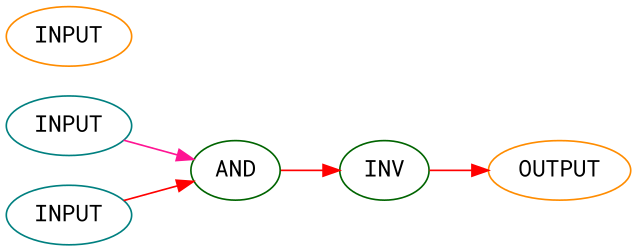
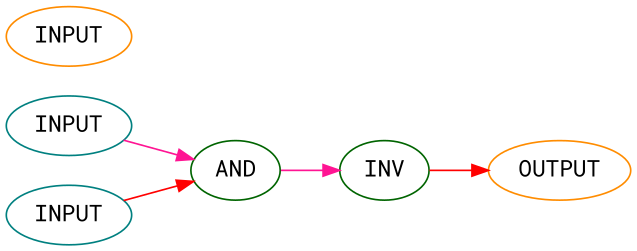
(302, 170) -> (302, 170)
